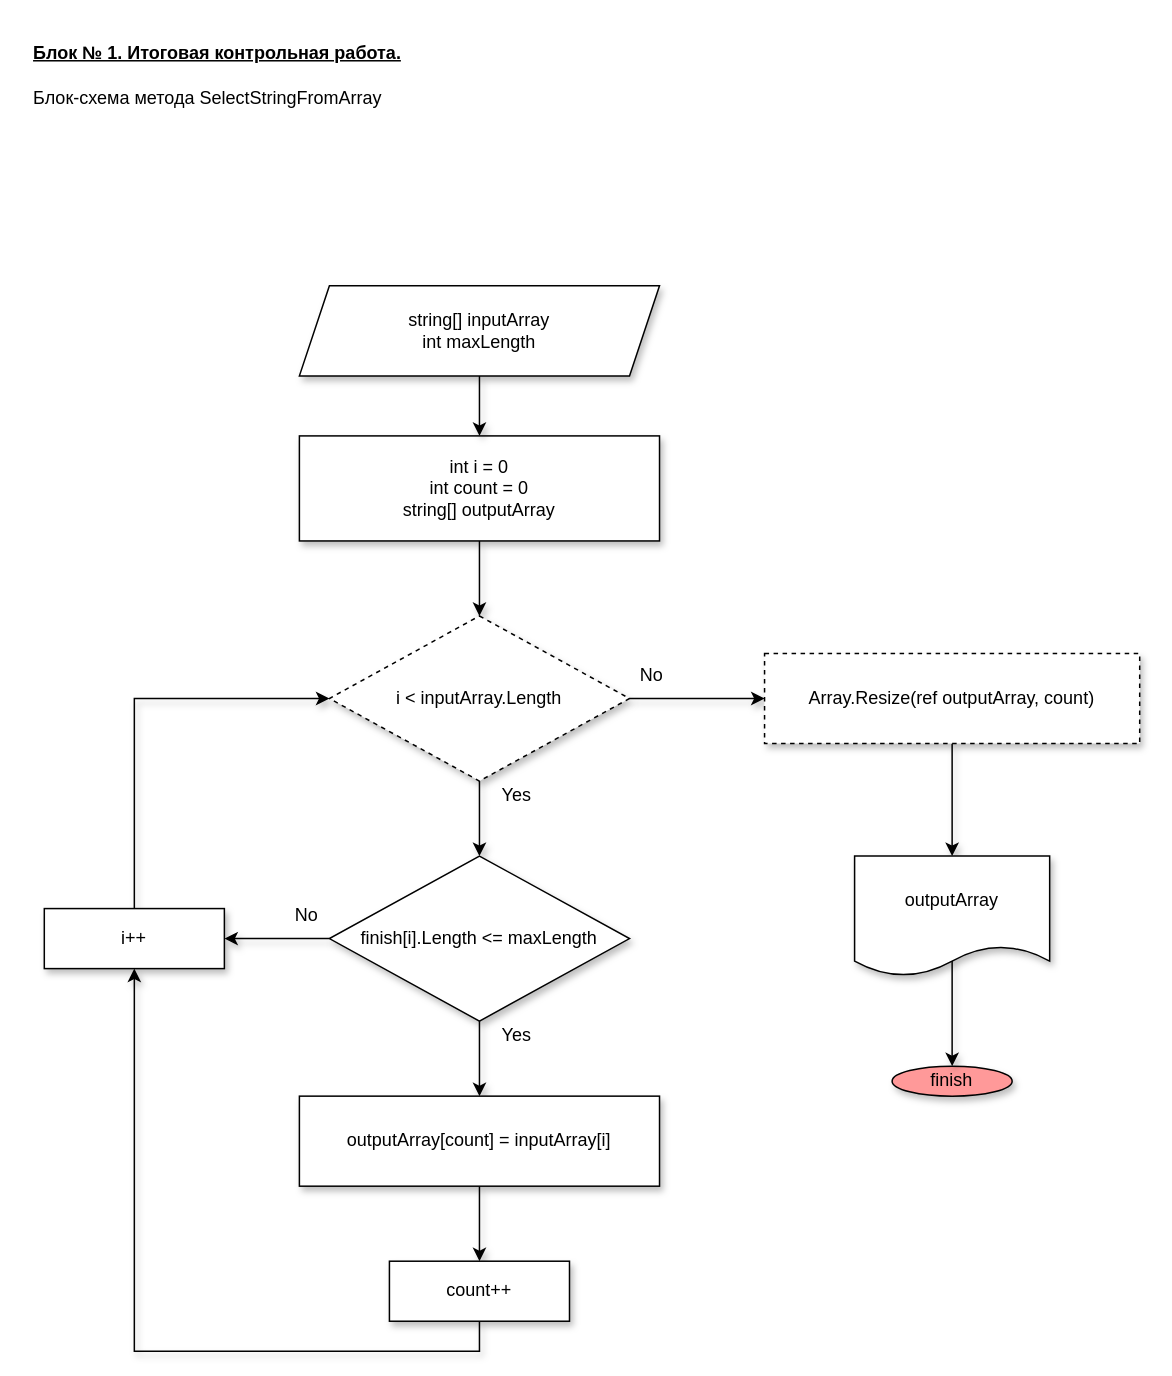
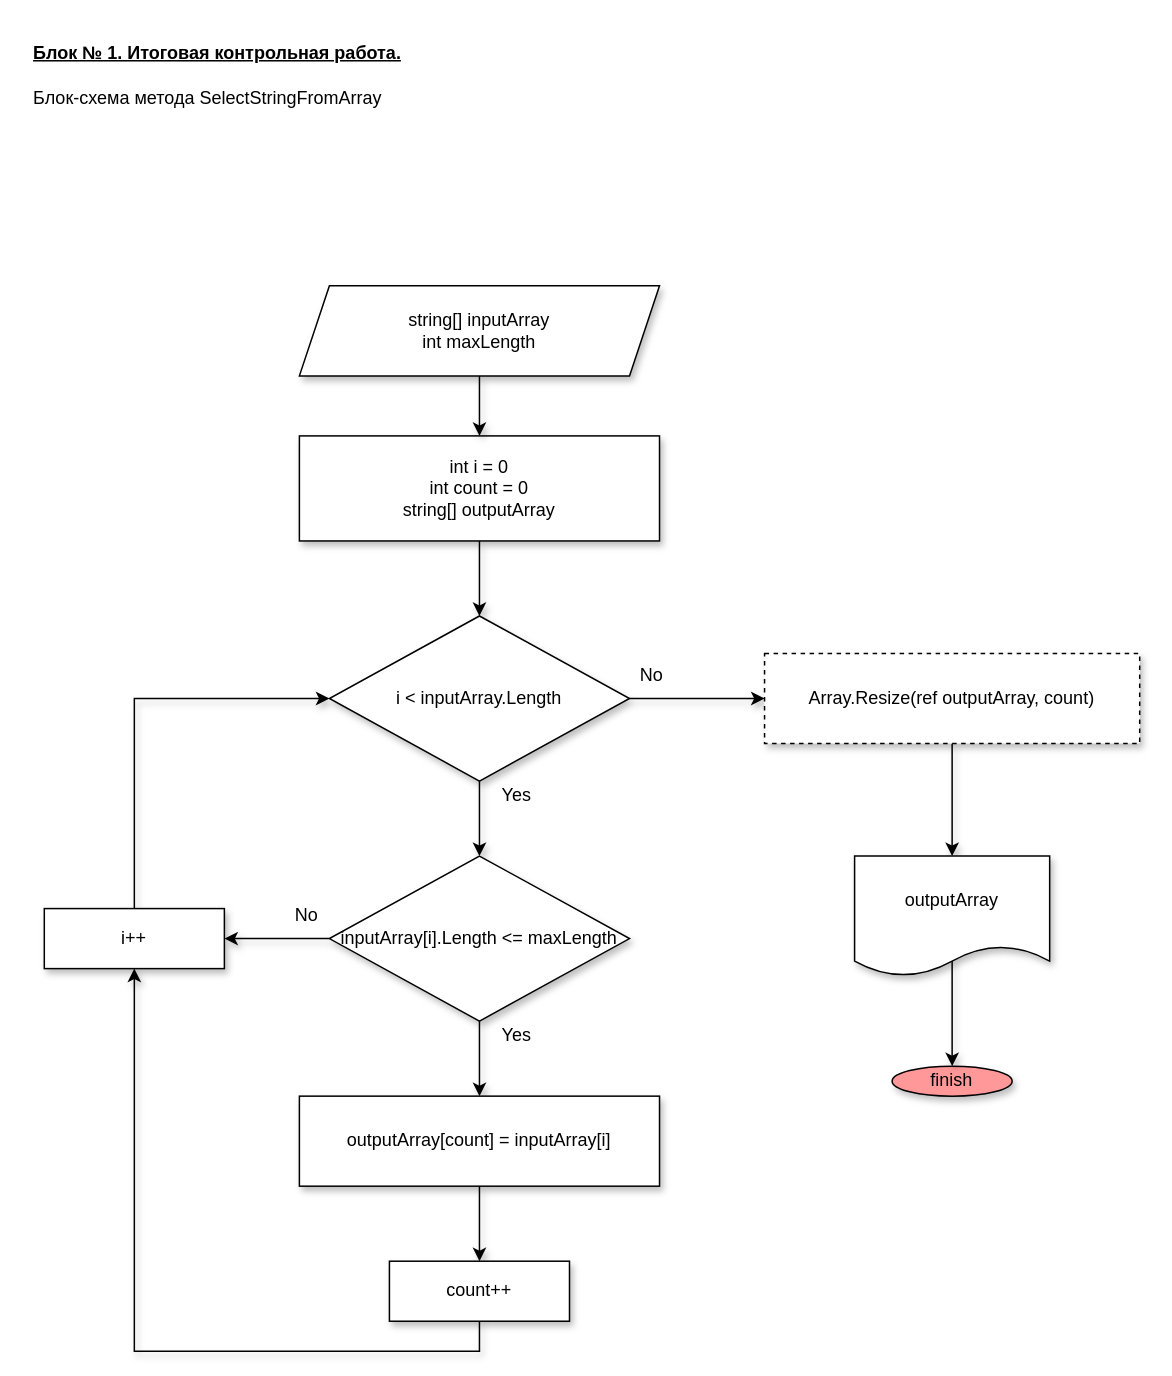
(479, 698) -> (479, 698)
(479, 938) -> (479, 938)
